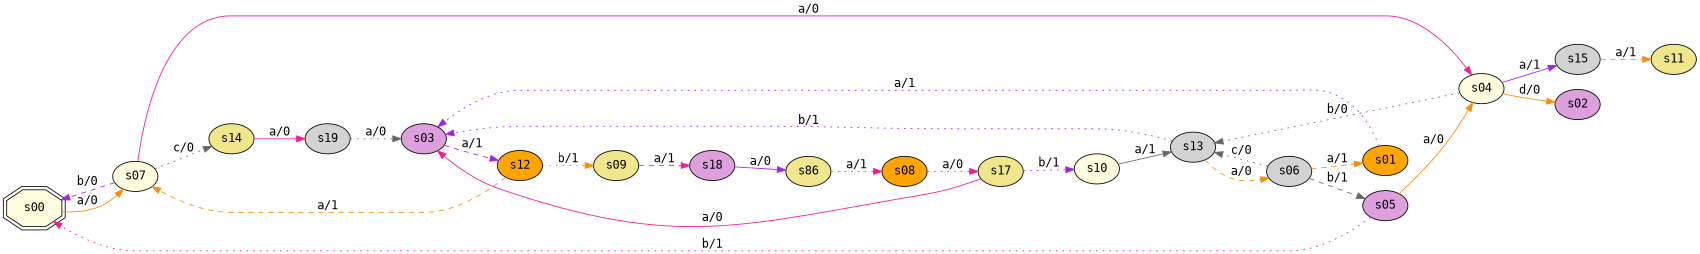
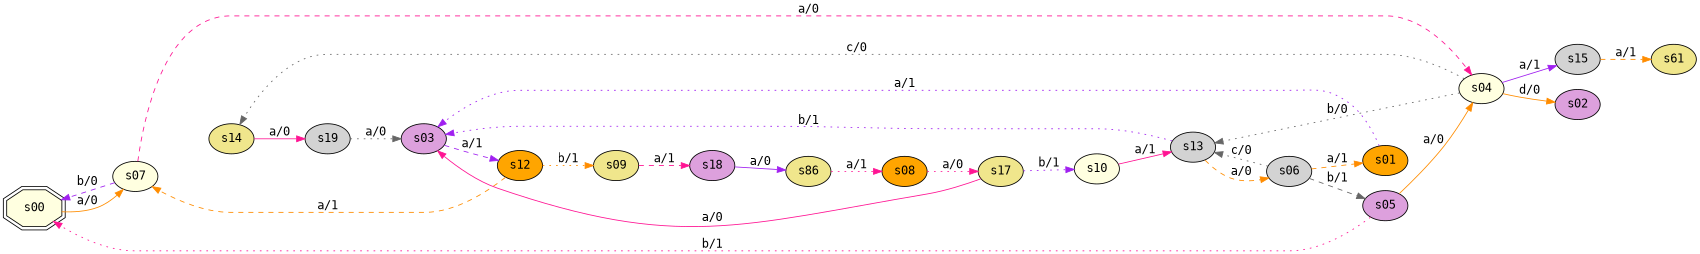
(765, 16) -> (765, 16)
(1674, 59) -> (1674, 59)
(180, 159) -> (844, 54)
(1141, 159) -> (1141, 159)
